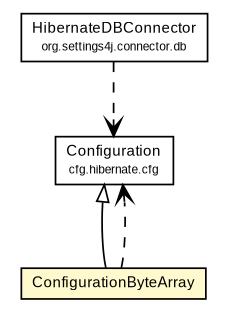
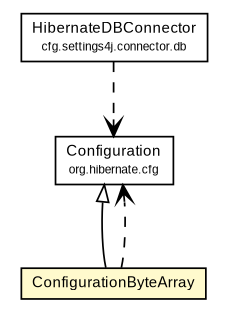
(114, 47) -> (114, 47)
(114, 170) -> (114, 170)
